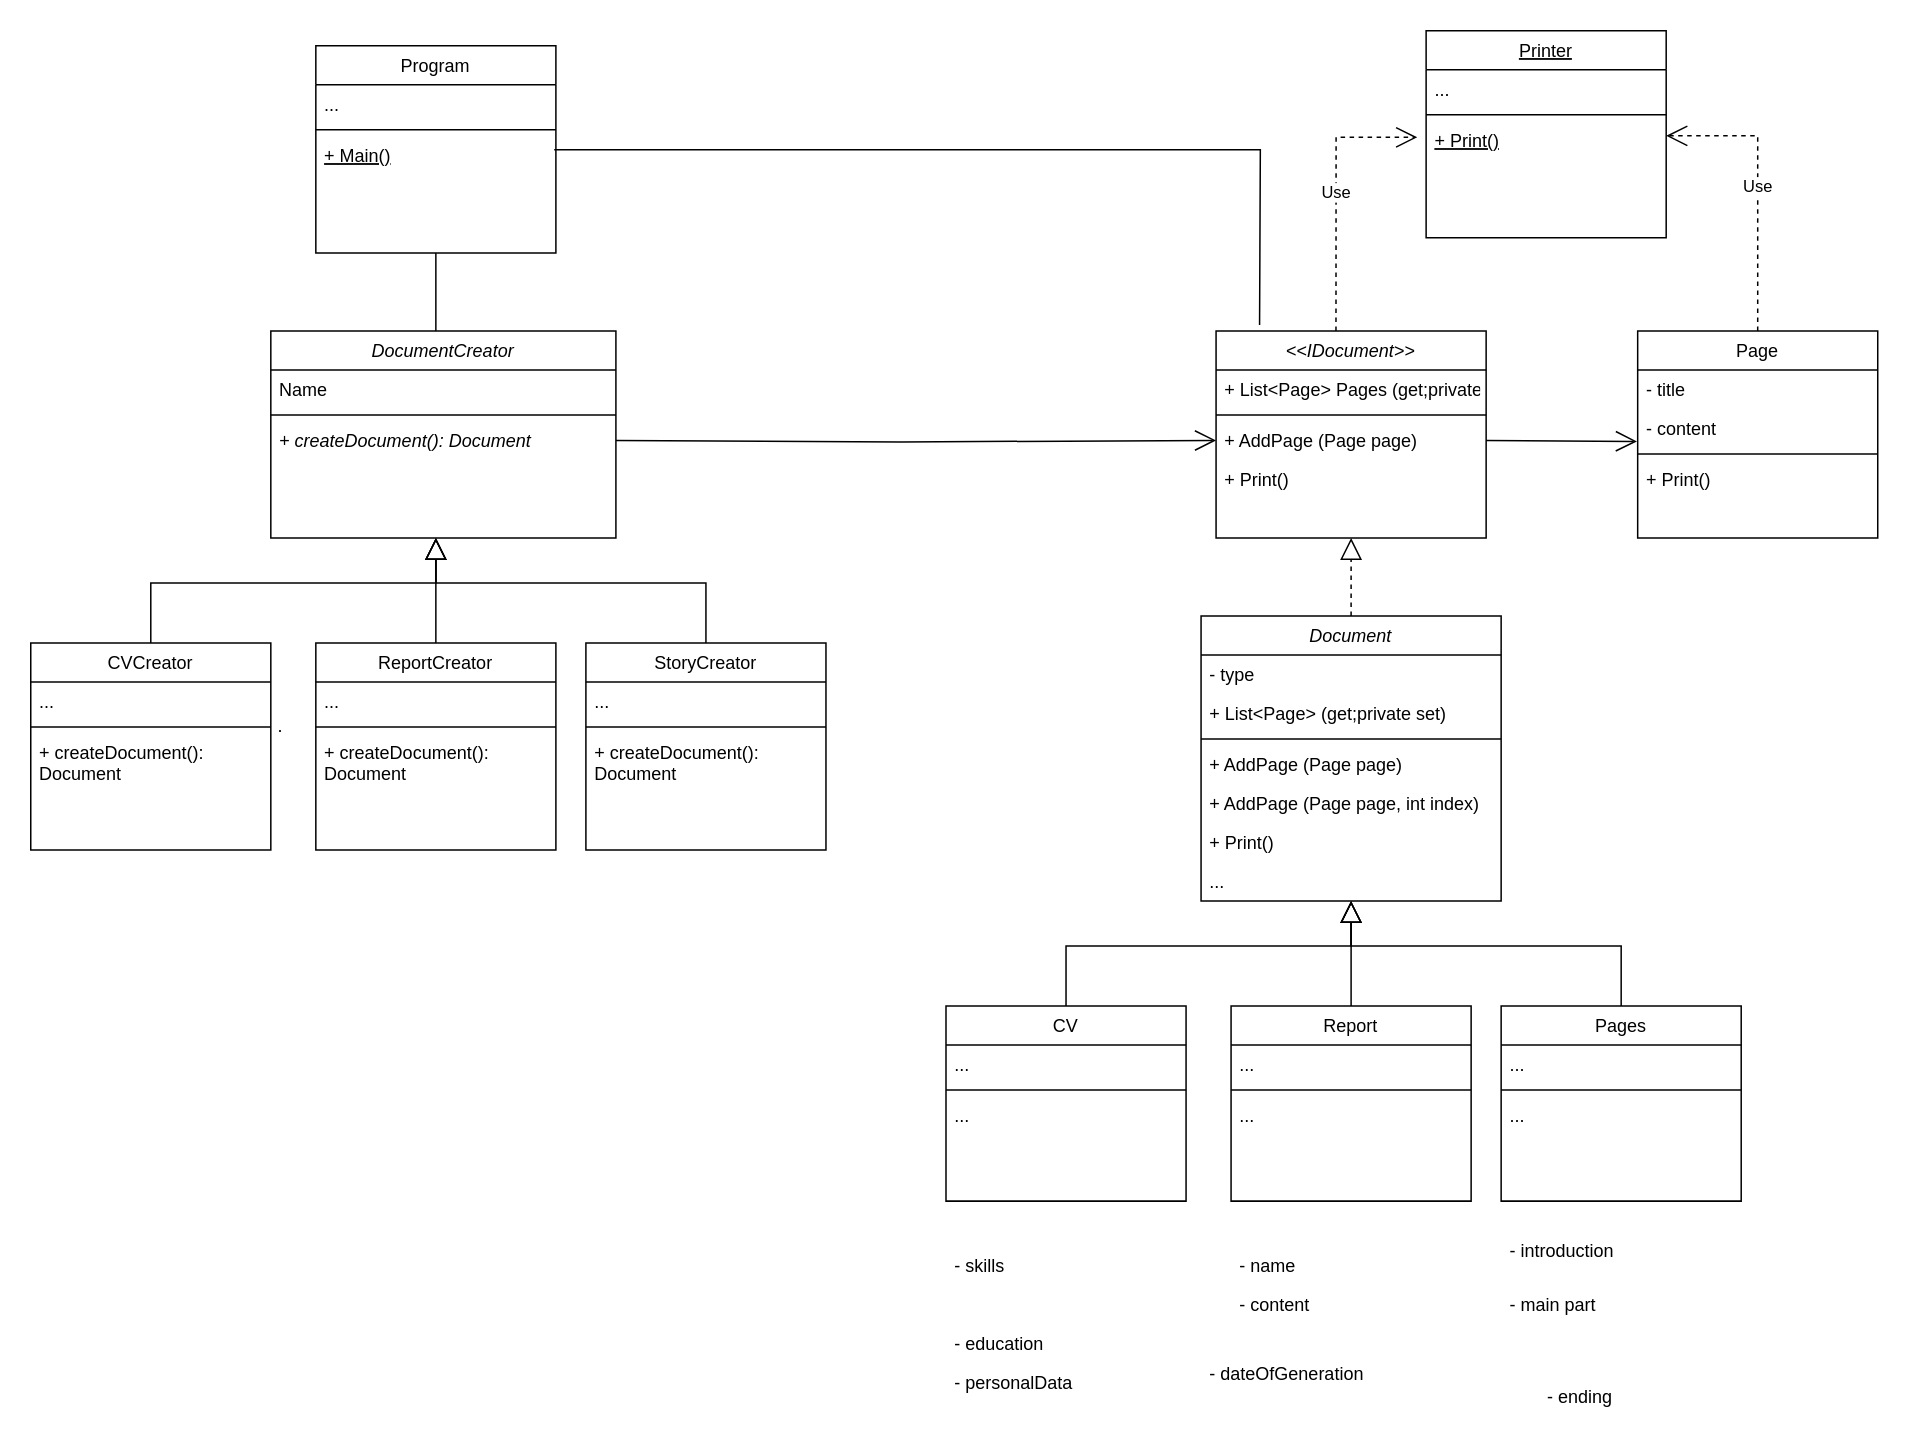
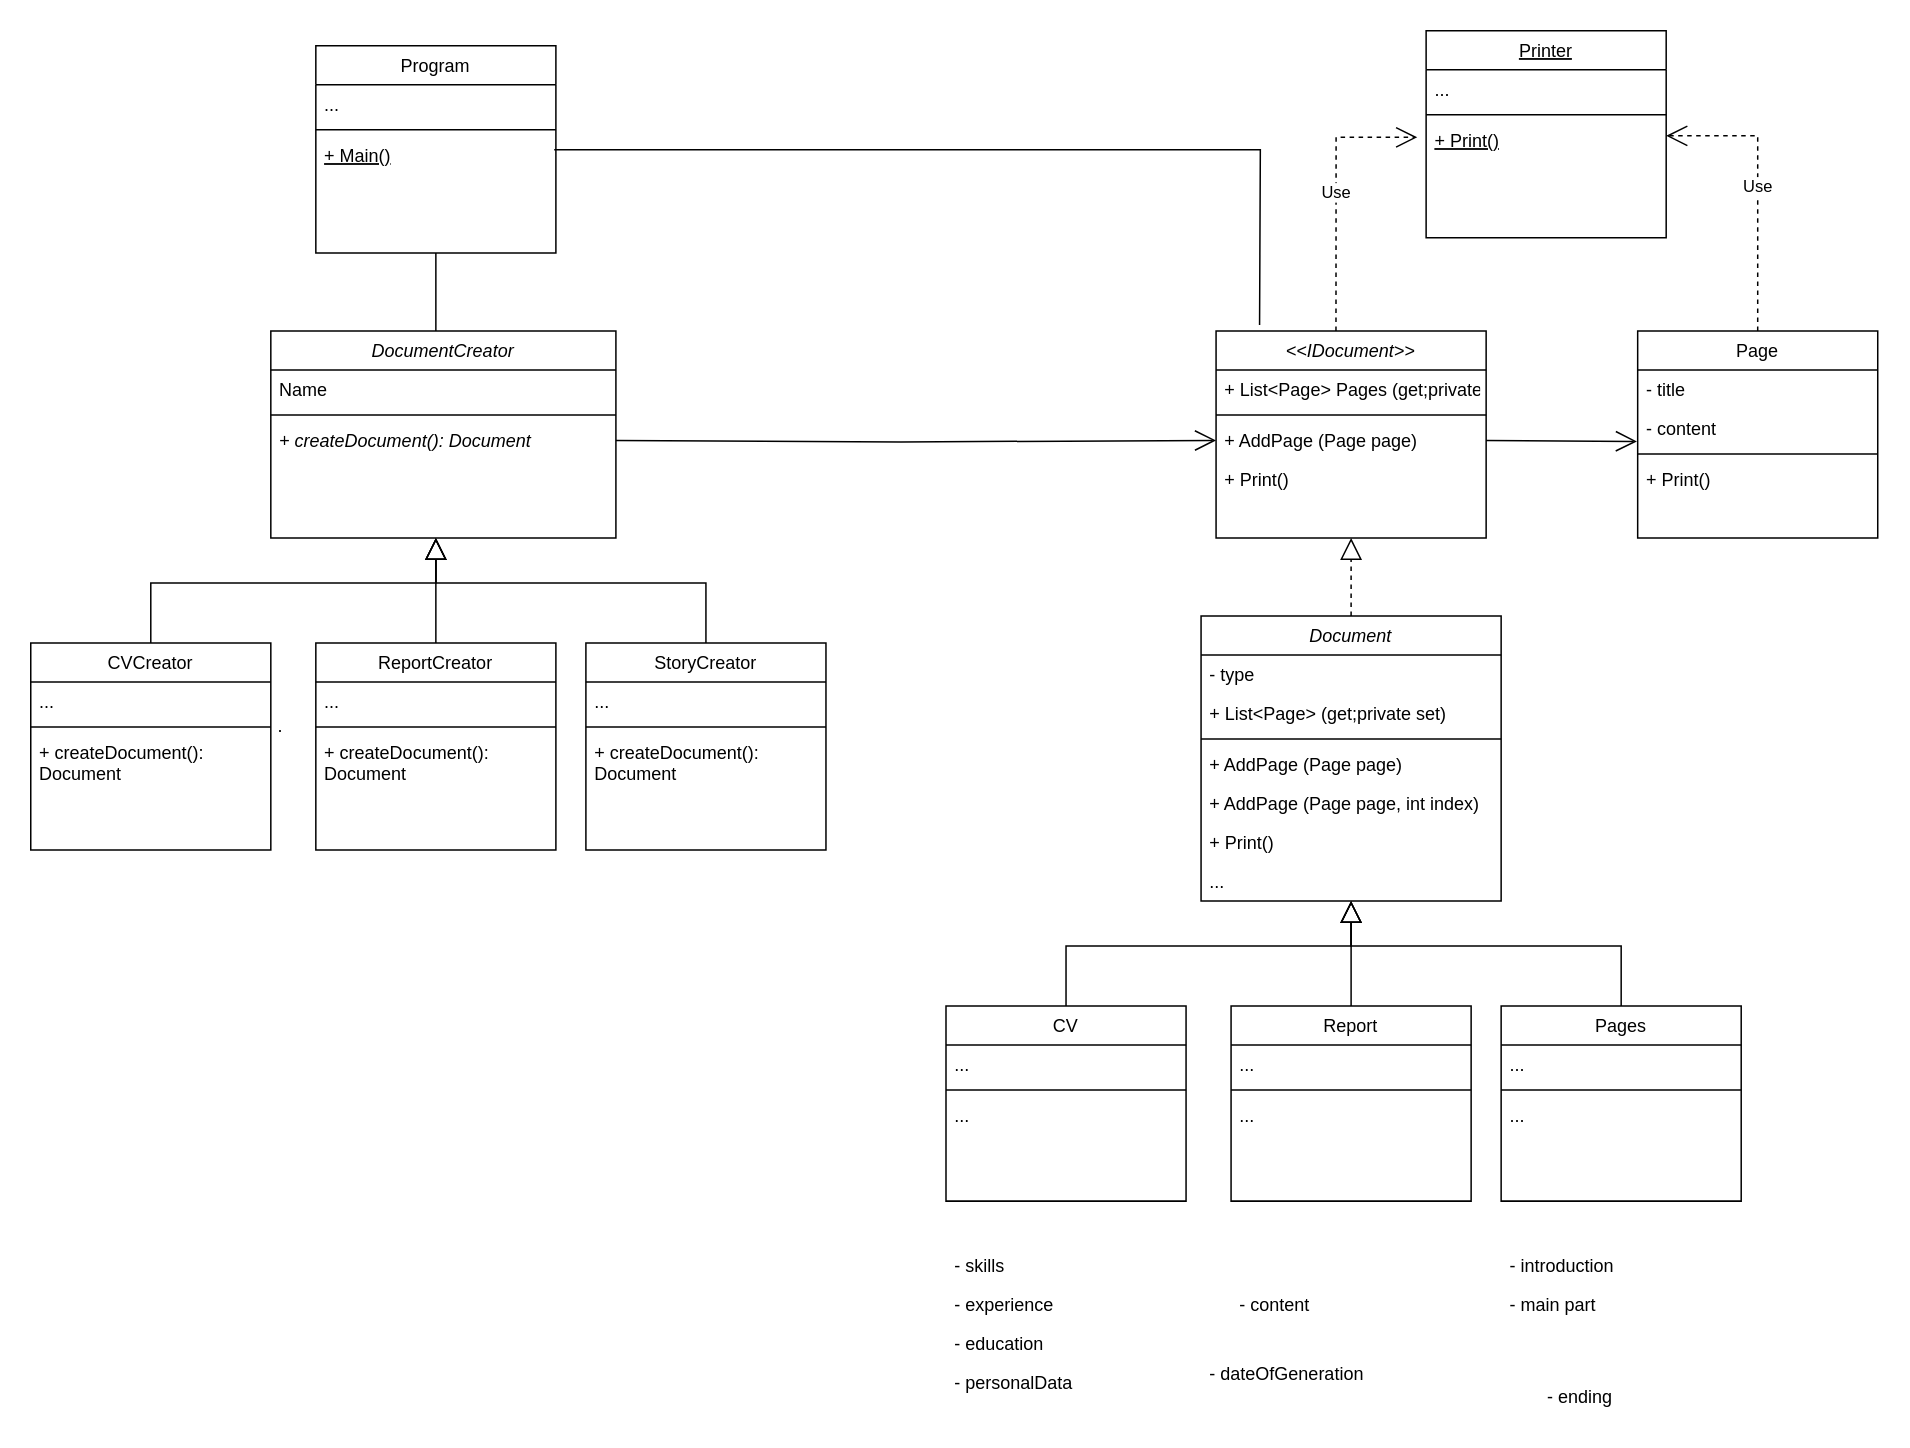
(1621, 1250) -> (1621, 1265)
(1351, 1265) -> none
none -> (1066, 1304)
